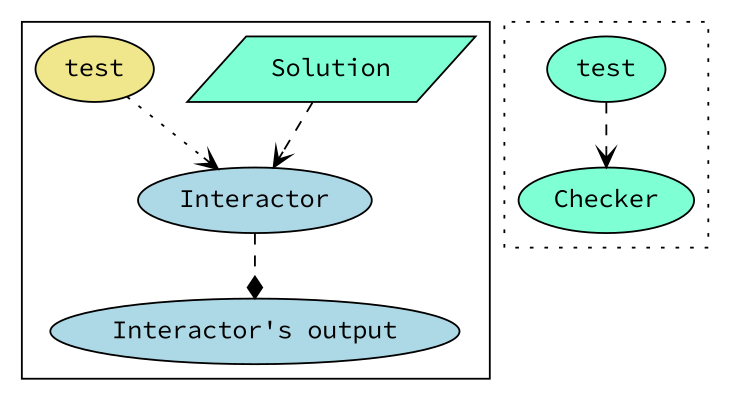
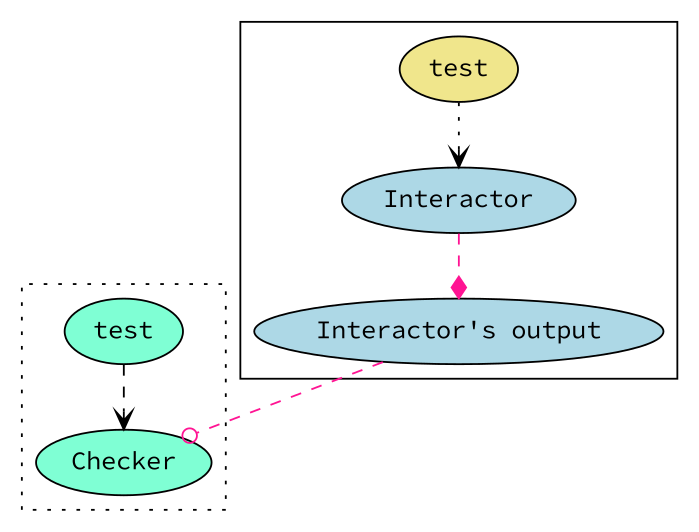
(331, 69) -> none
(255, 255) -> (459, 255)
none -> (290, 397)
